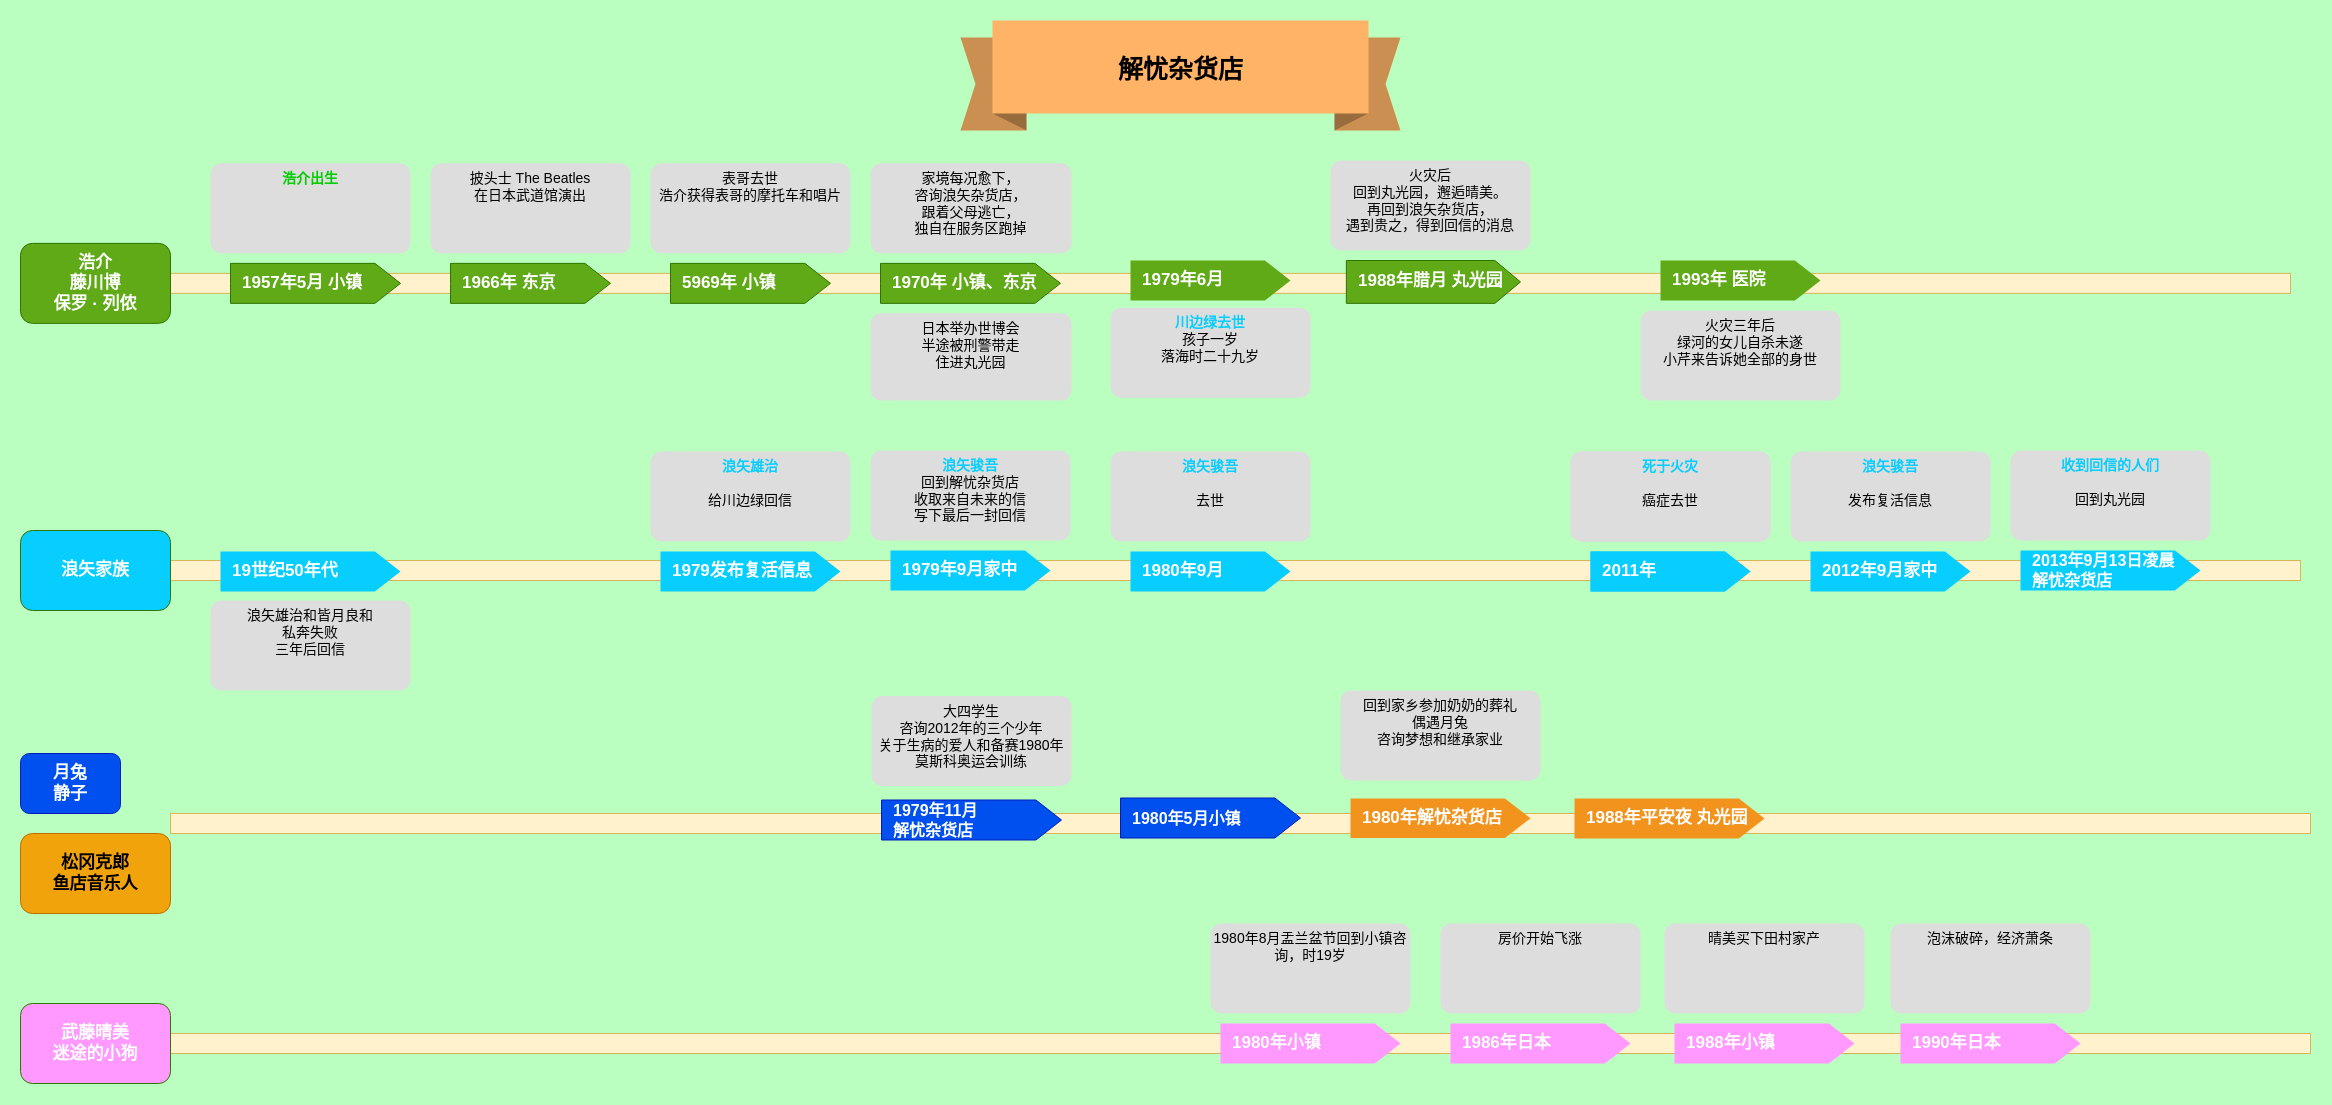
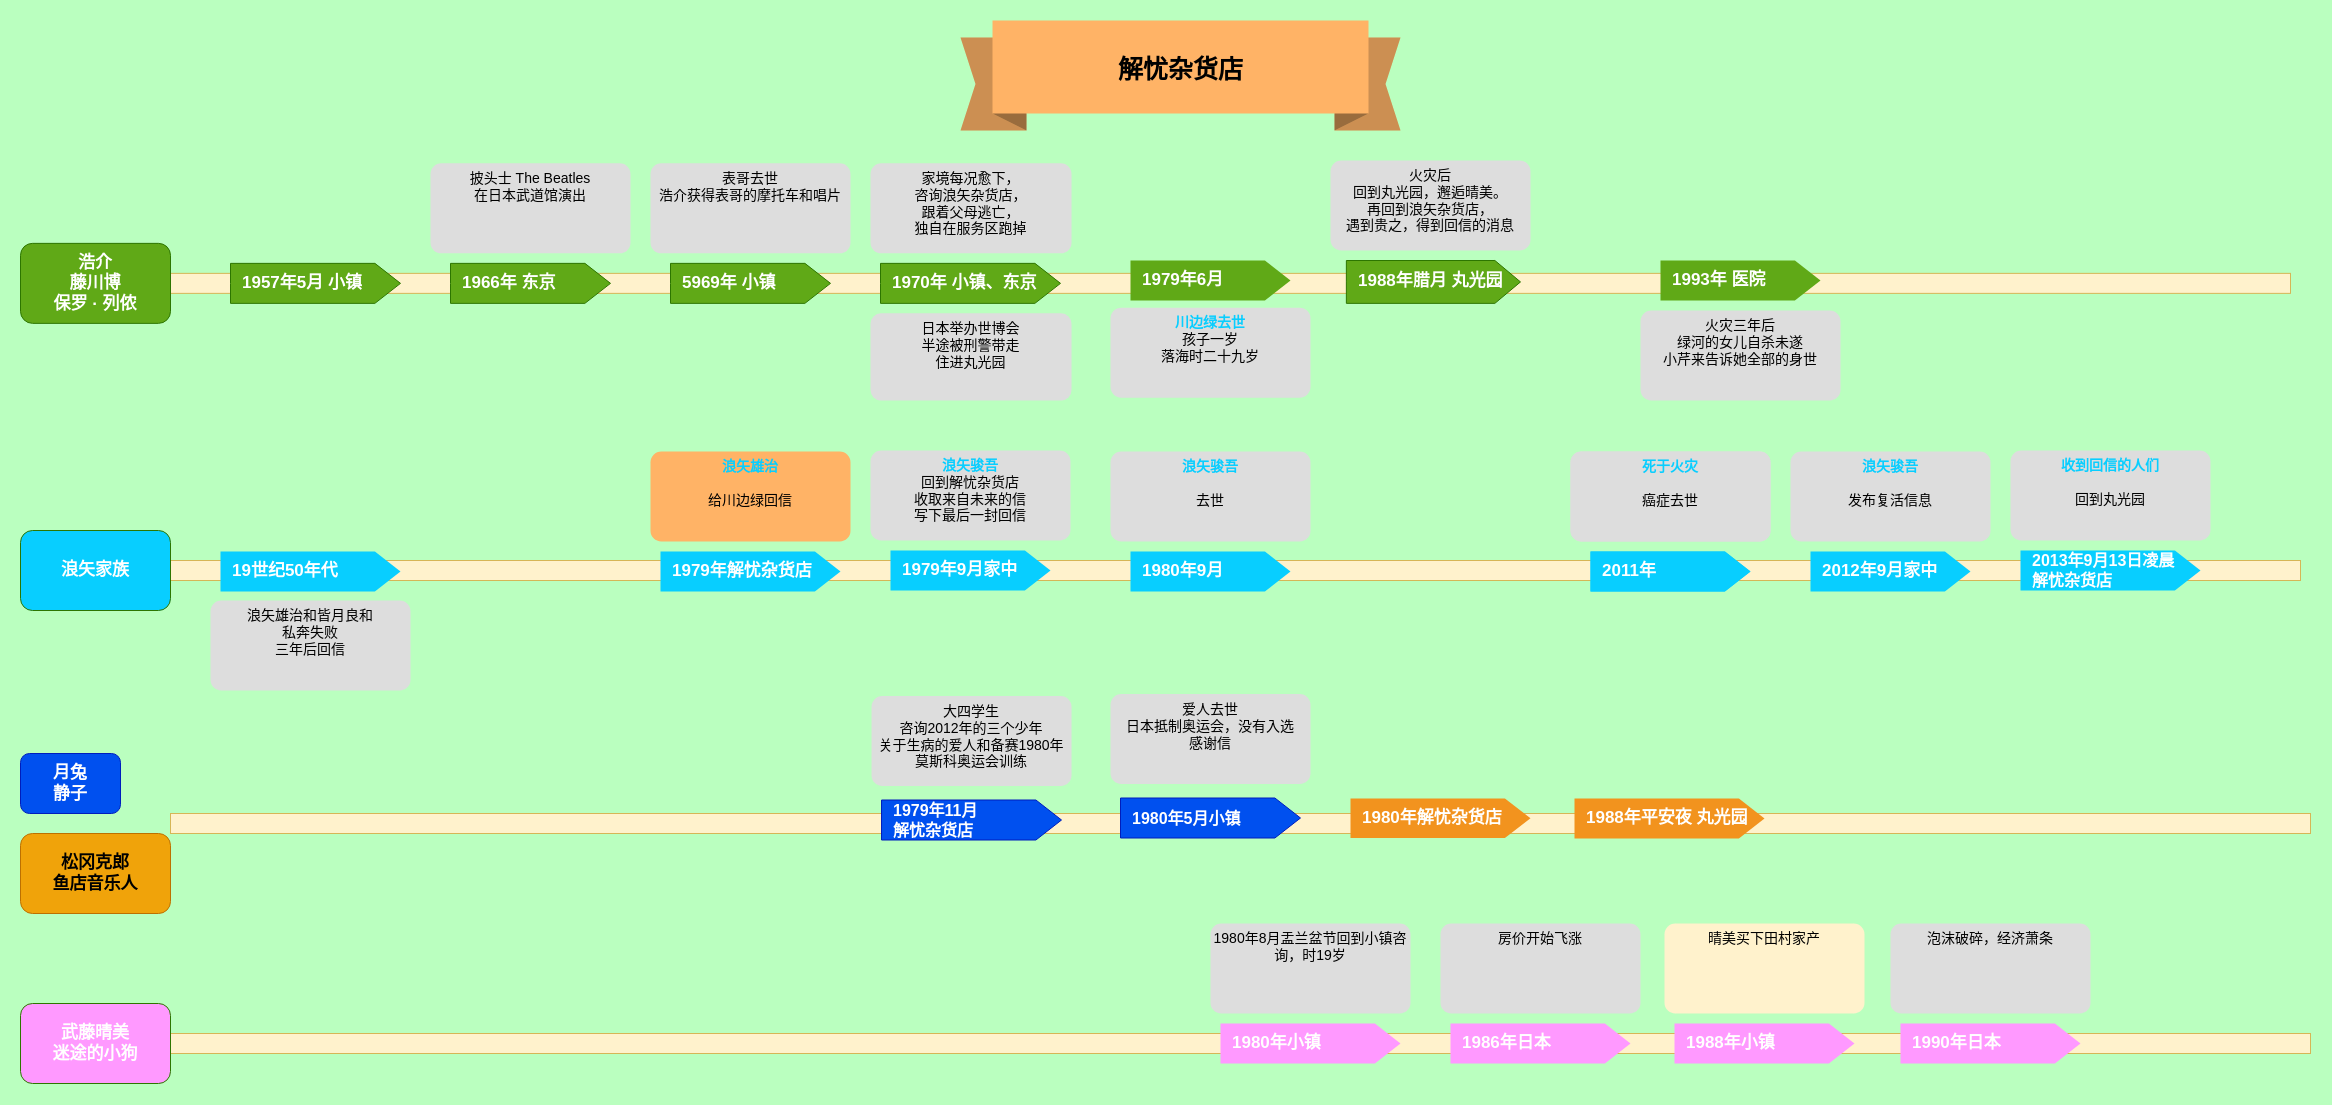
(311, 208) -> none
(751, 497) -> (751, 497)
(743, 572) -> (743, 572)
(1441, 736) -> none
none -> (1211, 739)
(1765, 969) -> (1765, 969)
